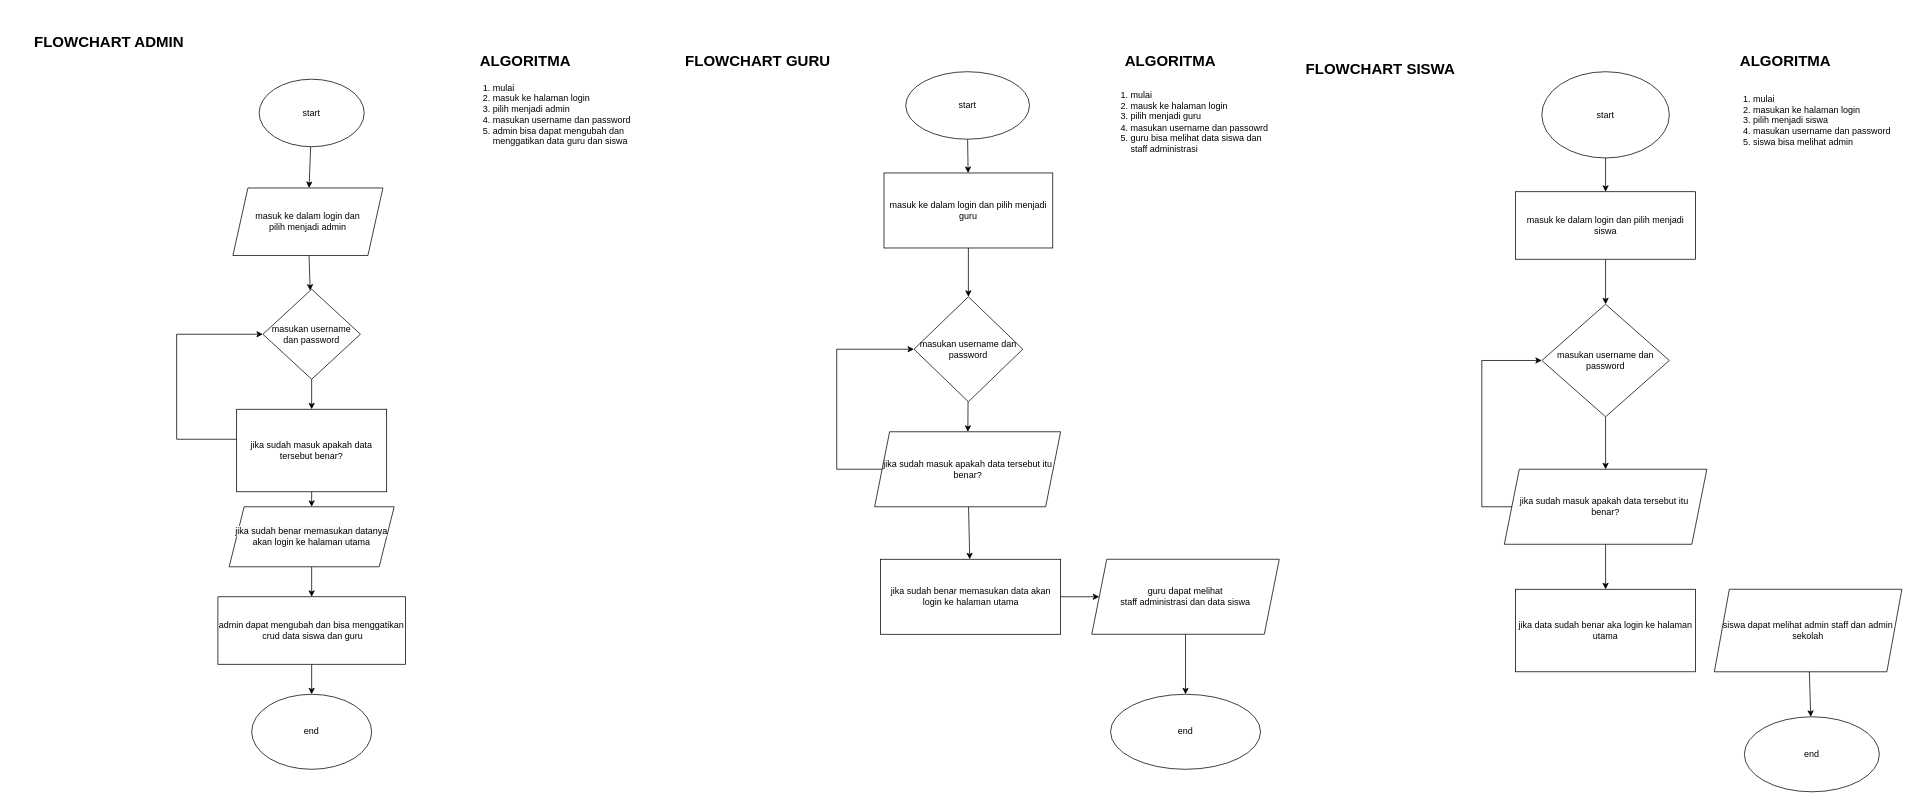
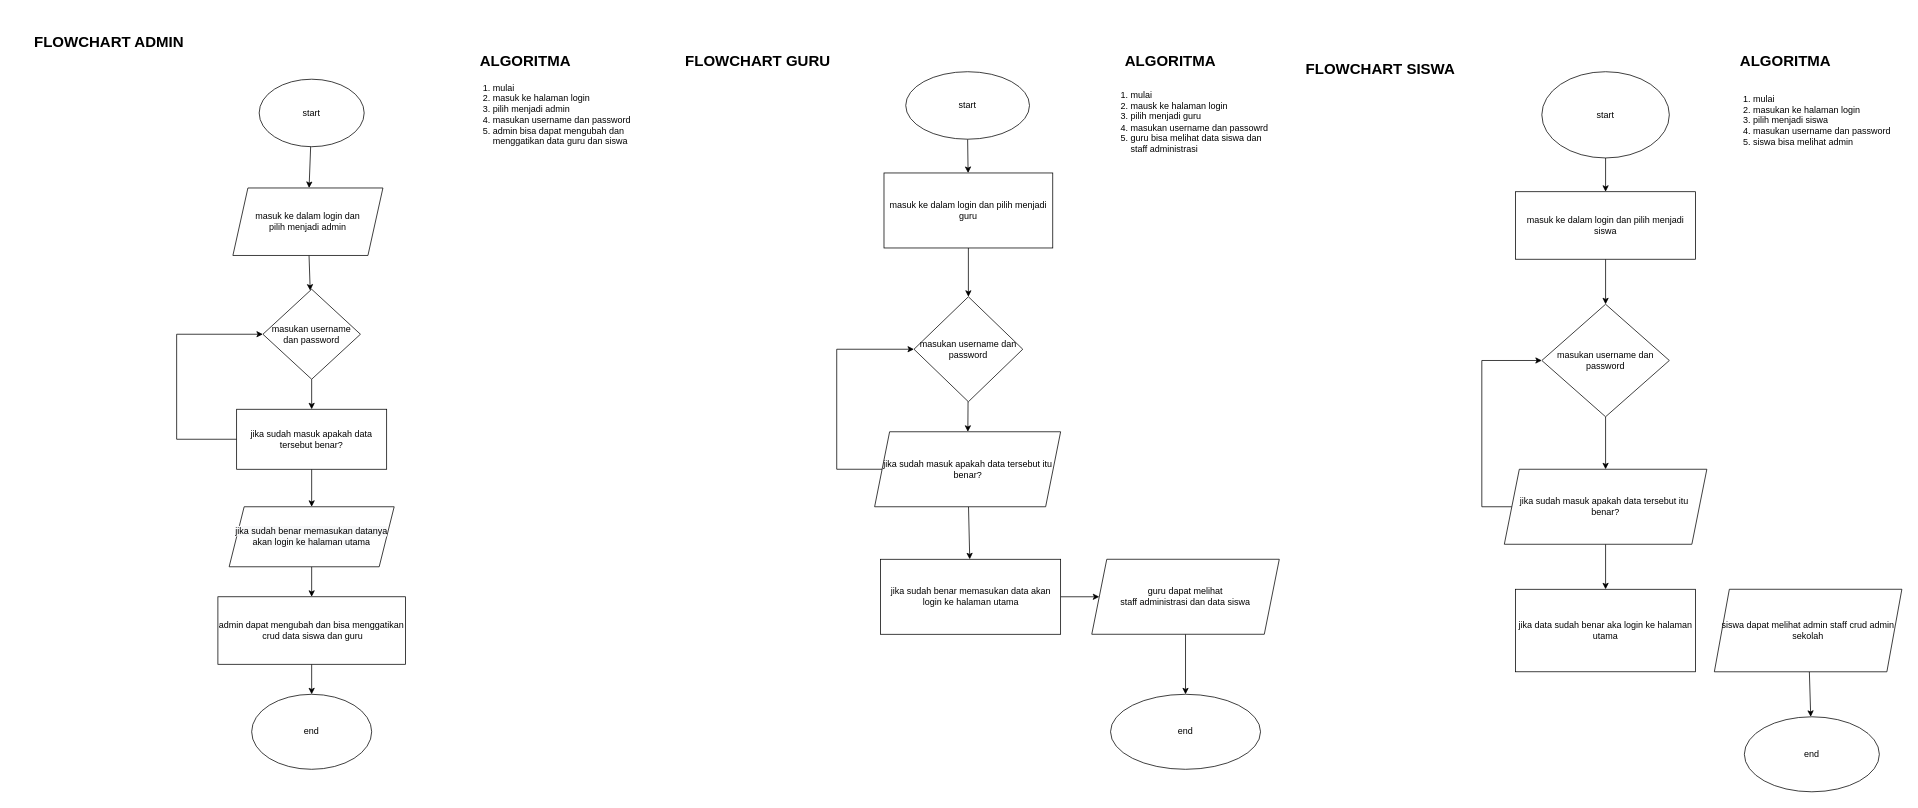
(312, 450) -> (312, 439)
(1808, 630) -> (1808, 630)
